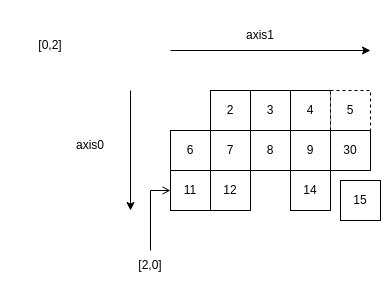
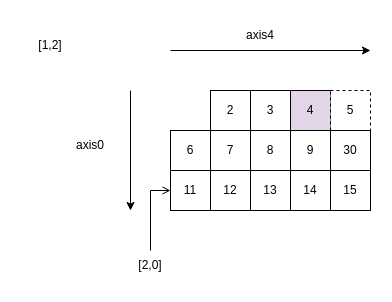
(261, 36) -> (261, 36)
(51, 46) -> (51, 46)
(311, 111) -> (311, 111)
none -> (271, 191)
(361, 201) -> (351, 191)
